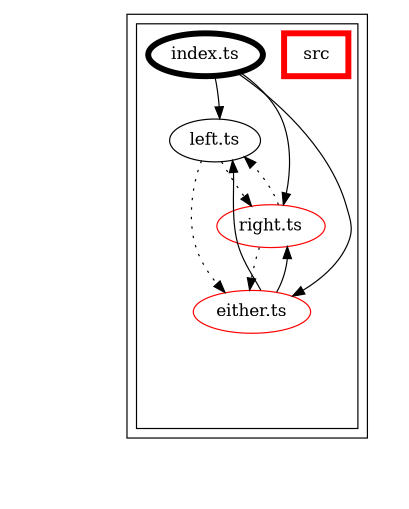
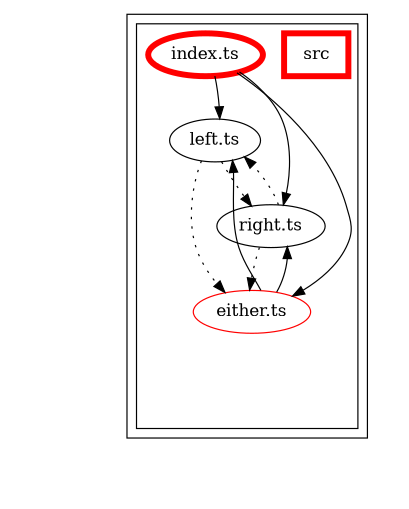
(206, 55) -> (206, 55)
(271, 226) -> (271, 226)
